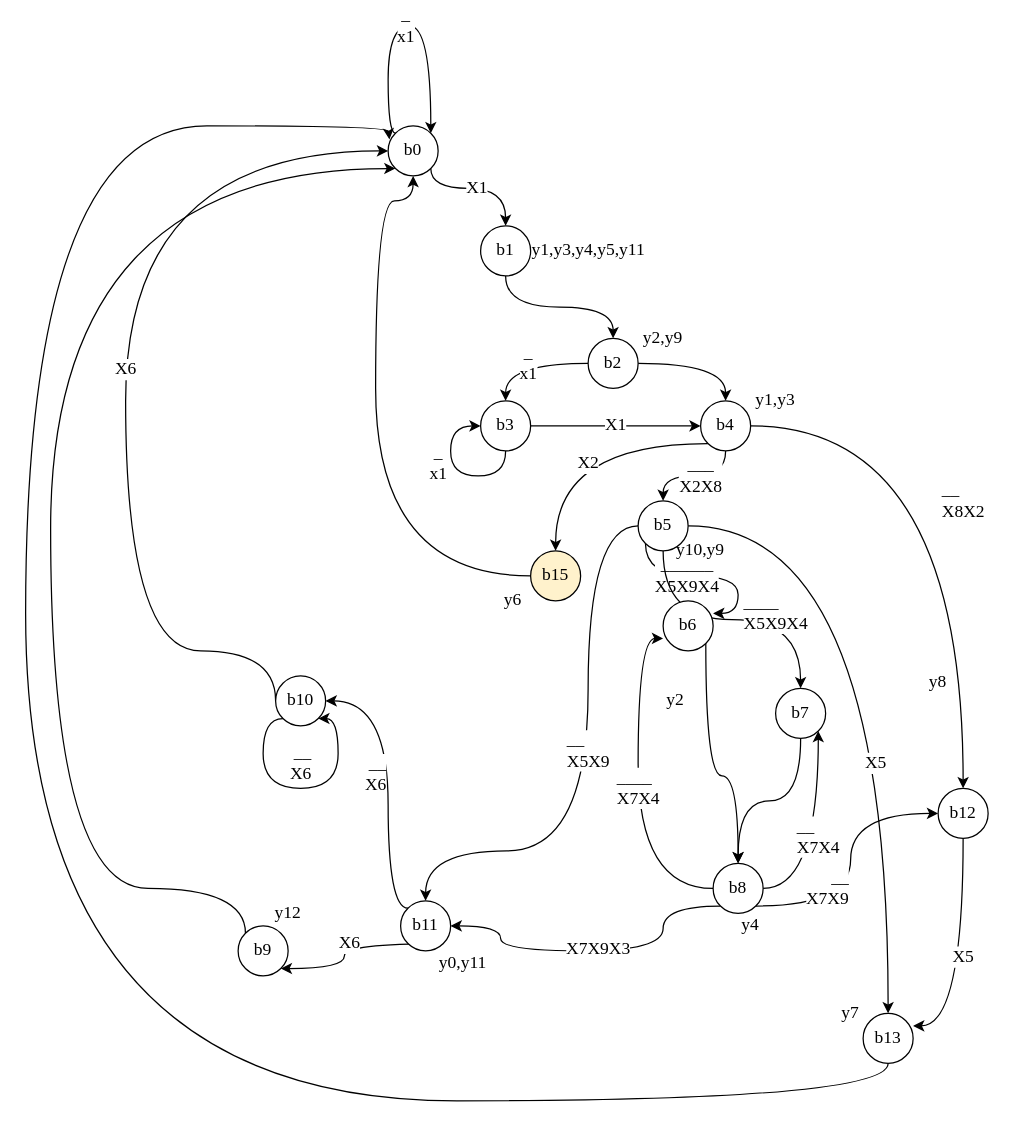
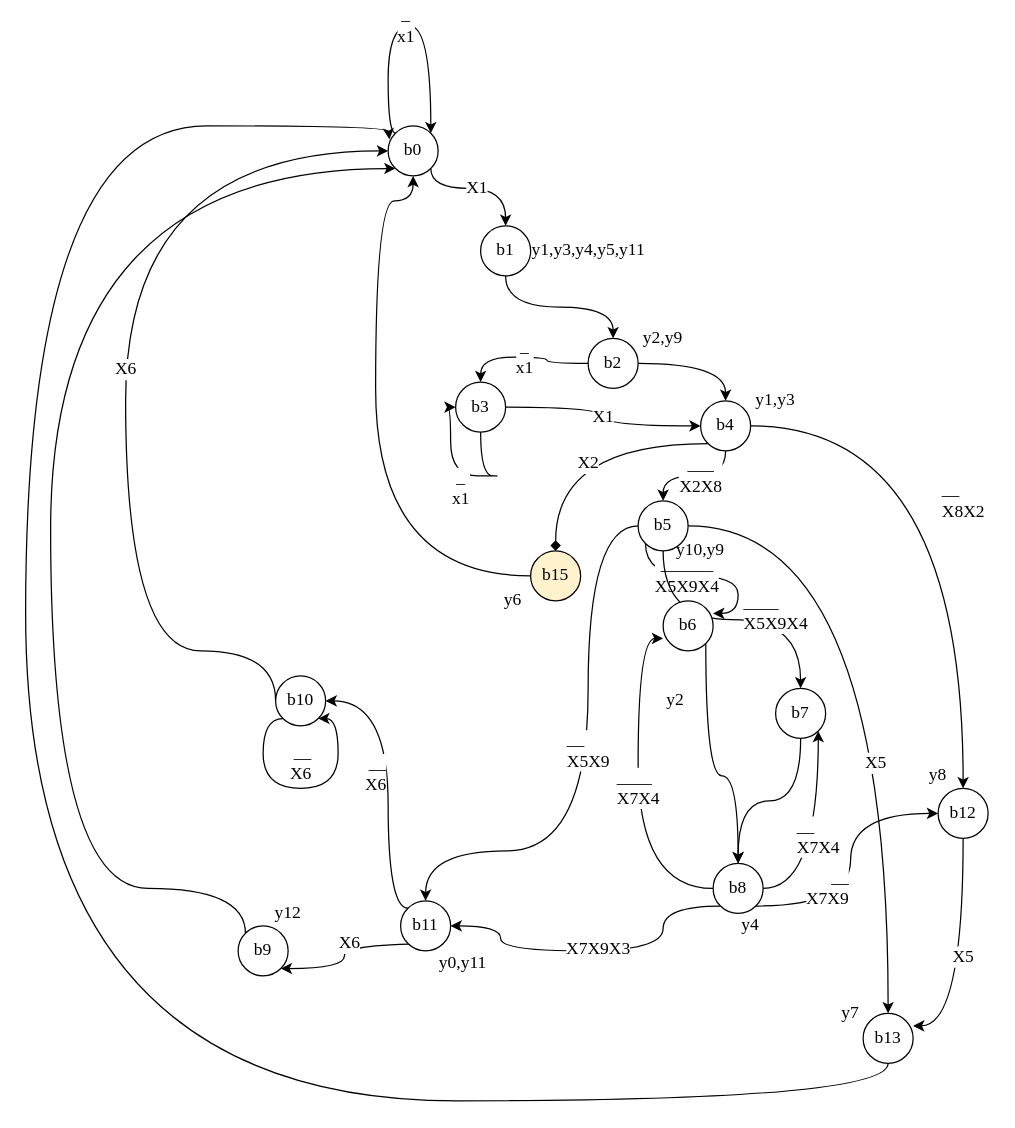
(506, 426) -> (481, 407)
(556, 541) -> (556, 540)
(938, 682) -> (938, 776)
